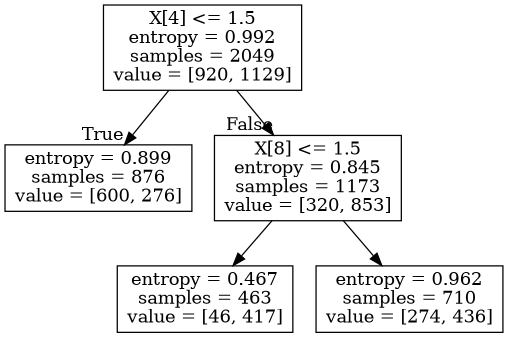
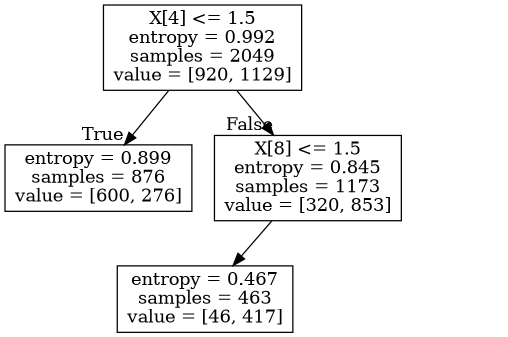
(409, 299) -> none
